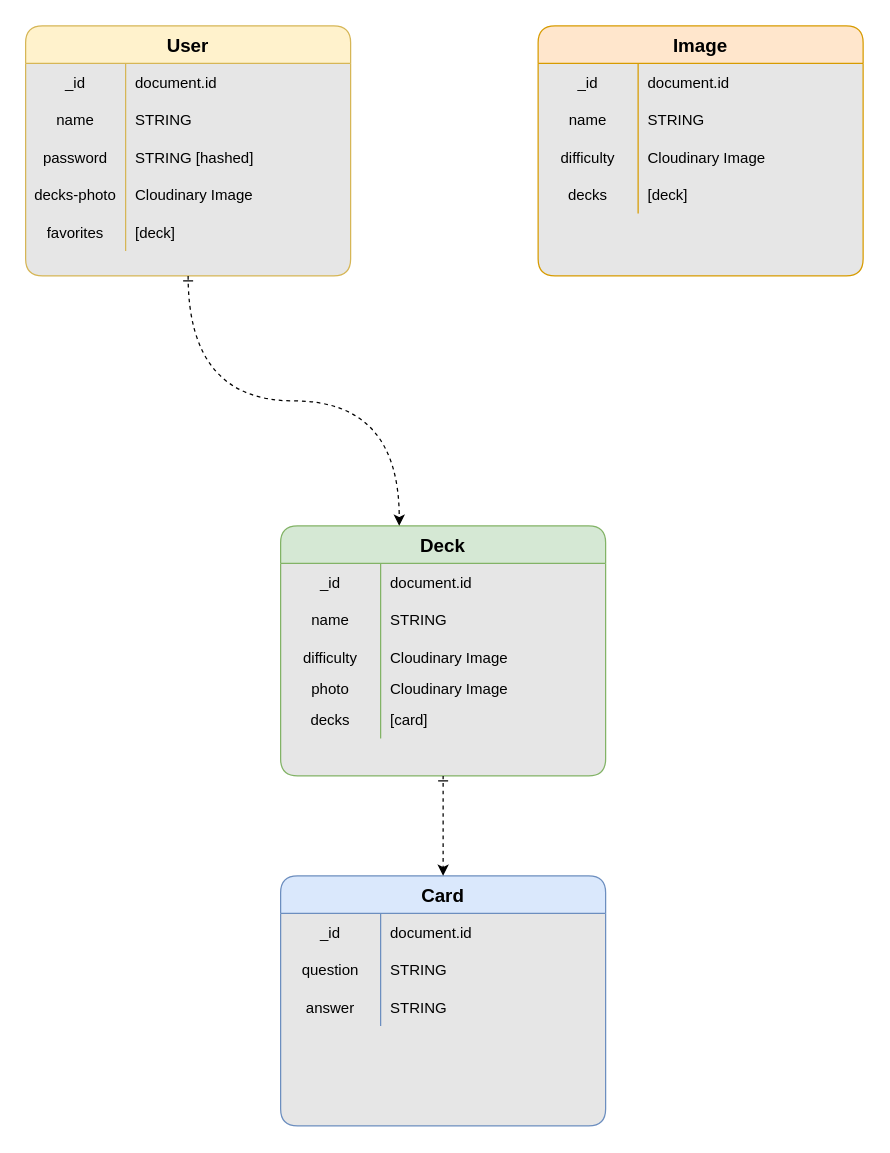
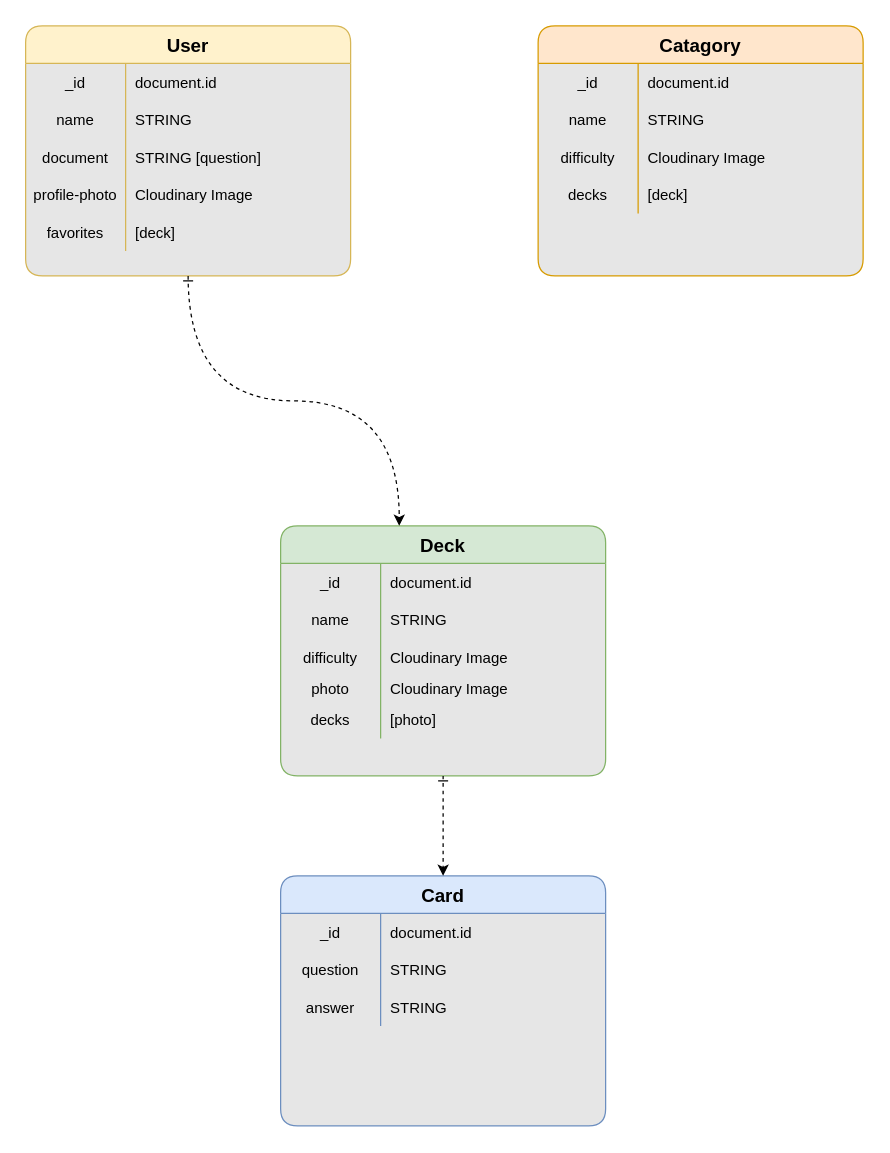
(700, 46) -> (700, 46)
(75, 158) -> (75, 158)
(196, 158) -> (203, 158)
(75, 195) -> (75, 195)
(415, 720) -> (419, 720)
